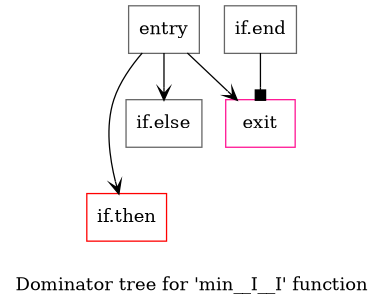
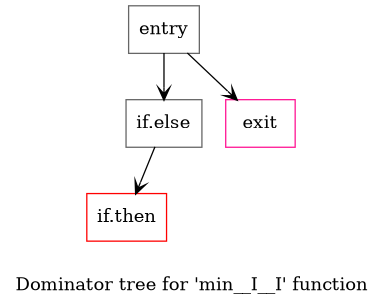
(260, 30) -> none
(111, 113) -> (148, 164)
